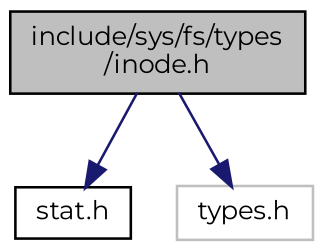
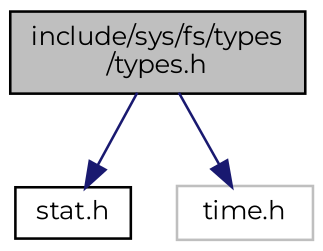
(158, 53) -> (158, 53)
(245, 213) -> (245, 213)
